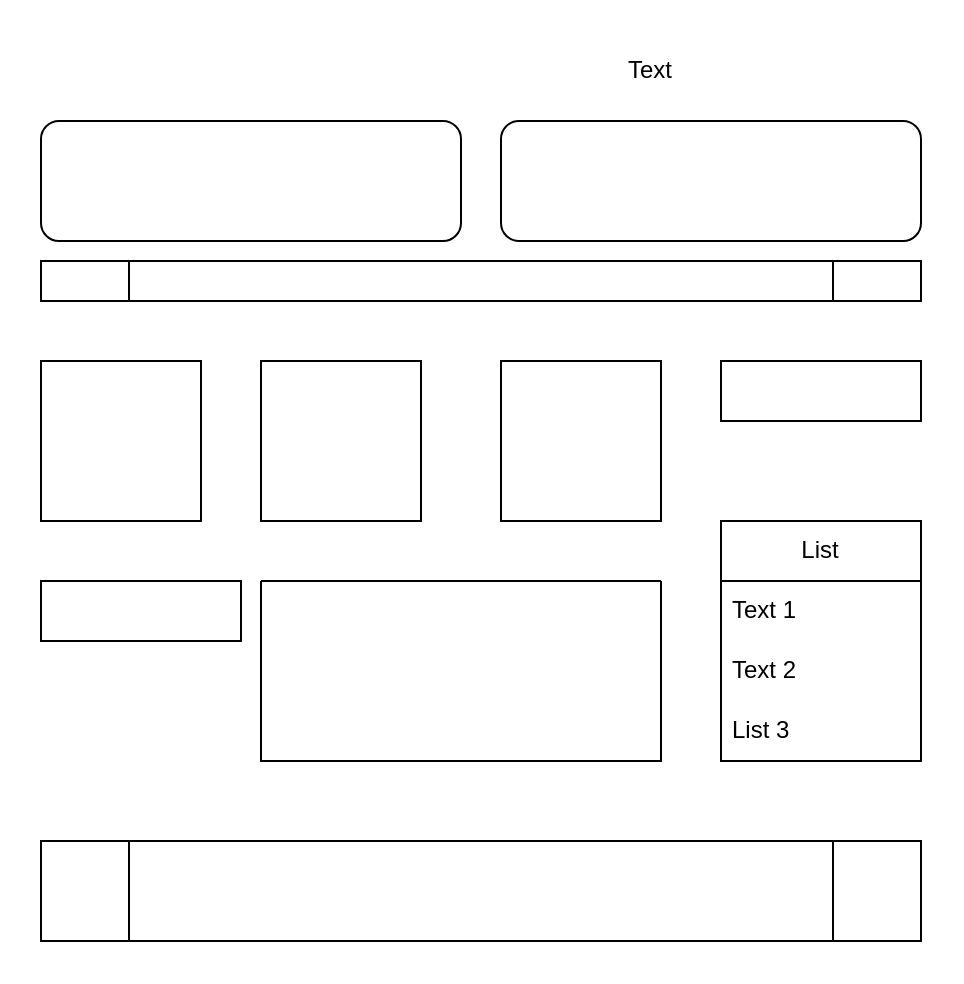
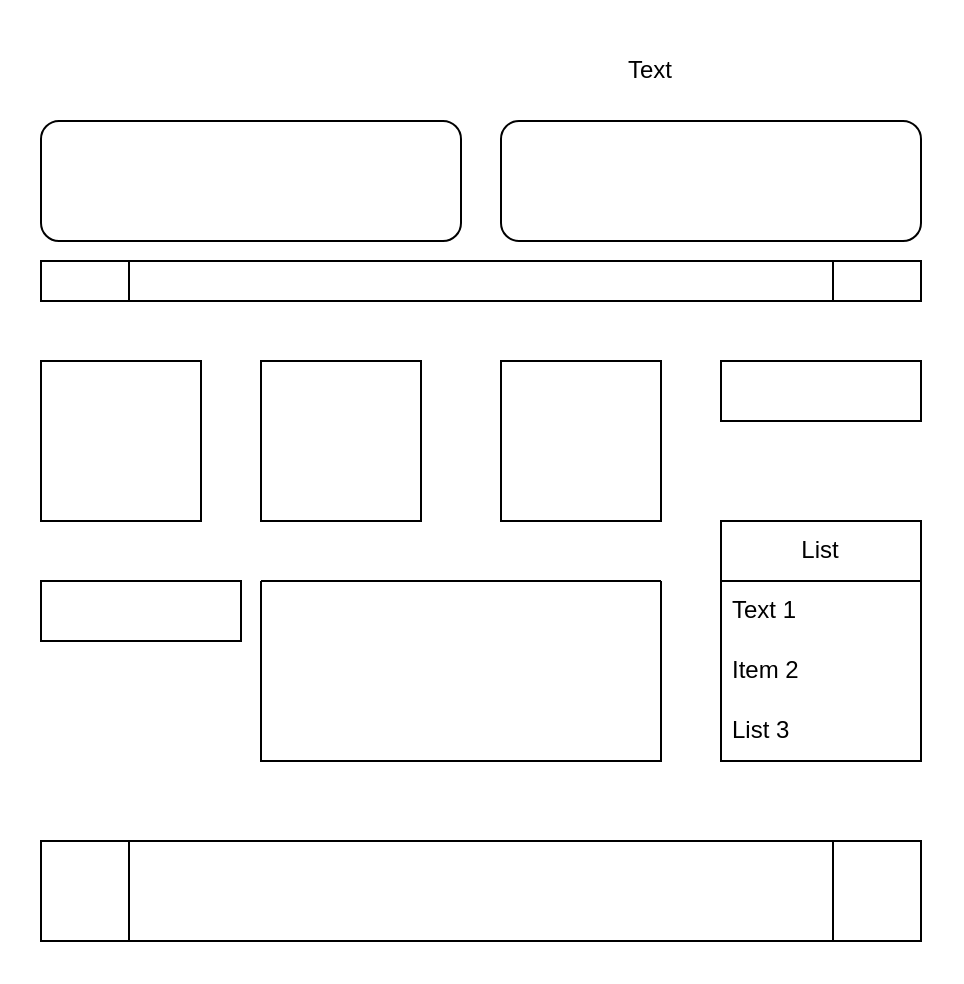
(770, 671) -> (770, 671)
